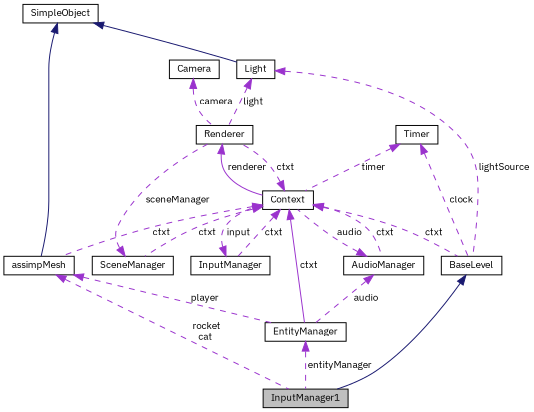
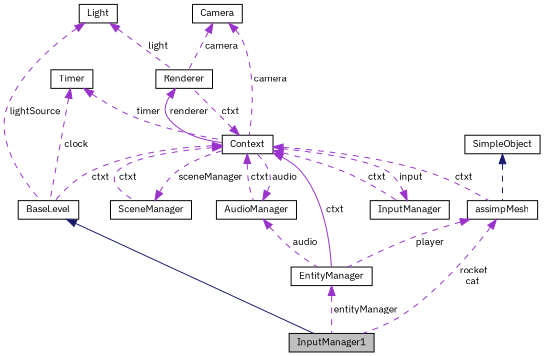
(170, 43) -> none
none -> (252, 81)
(49, 144) -> (502, 182)
(148, 186) -> (187, 165)
